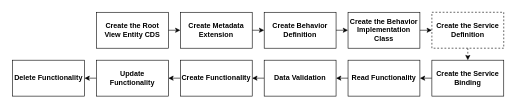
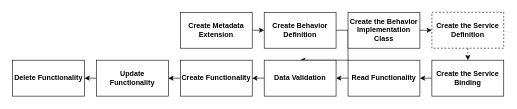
(132, 30) -> none
(173, 30) -> none
(342, 30) -> (344, 30)
